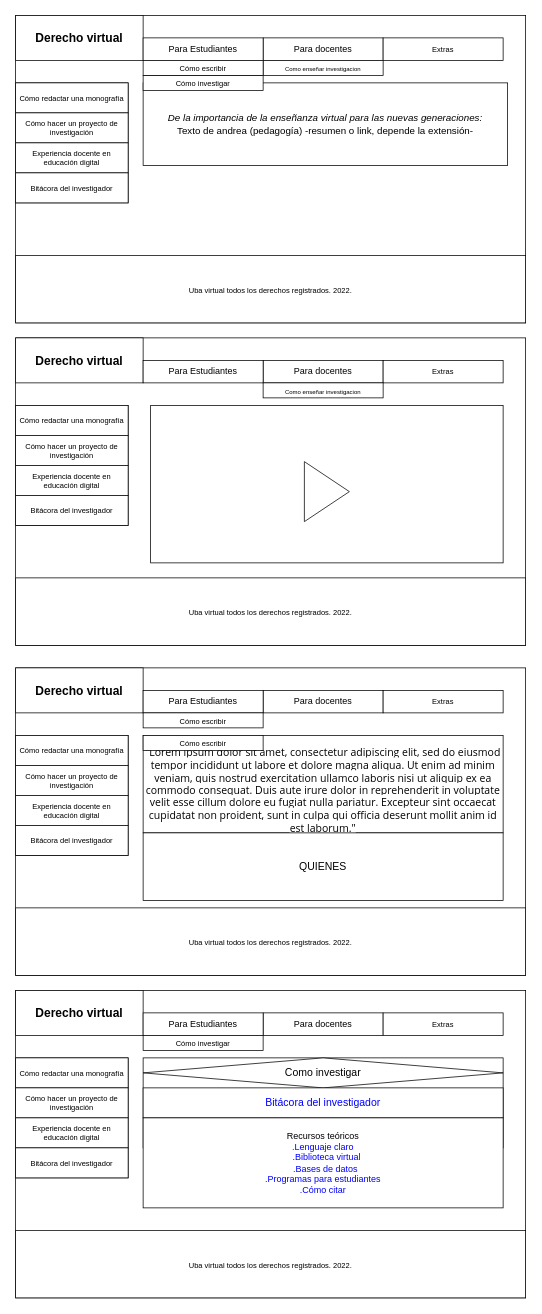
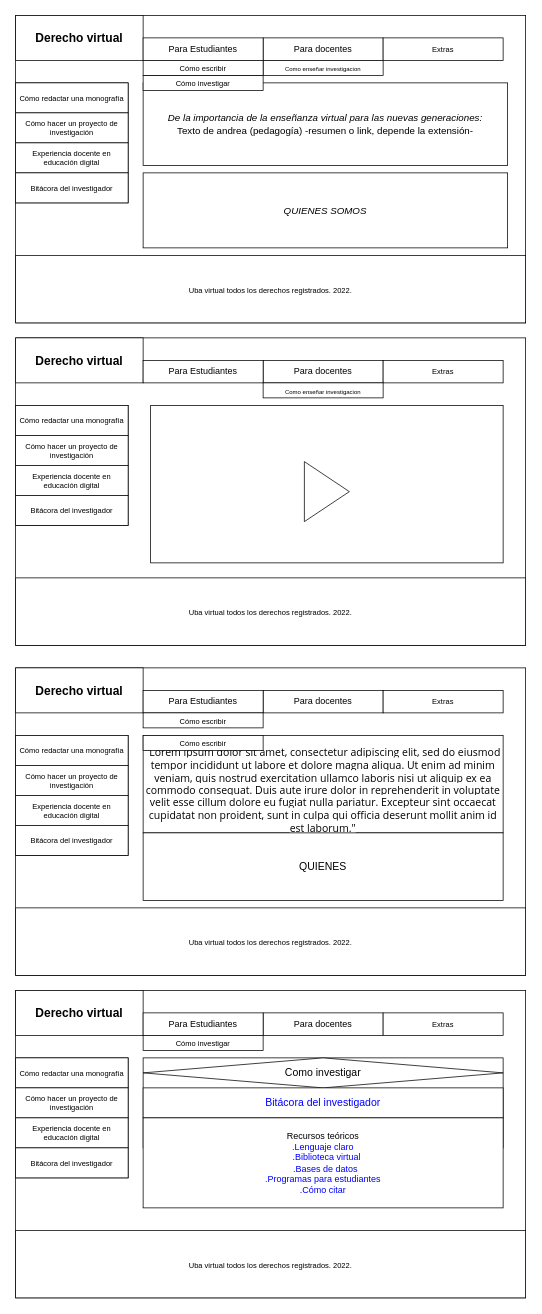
none -> (325, 210)
